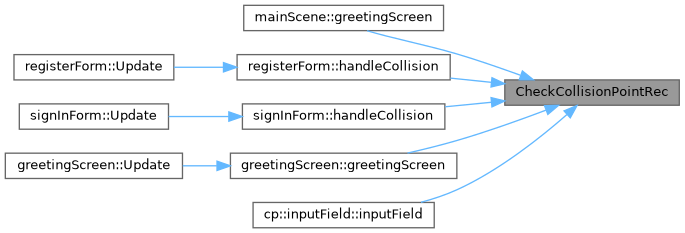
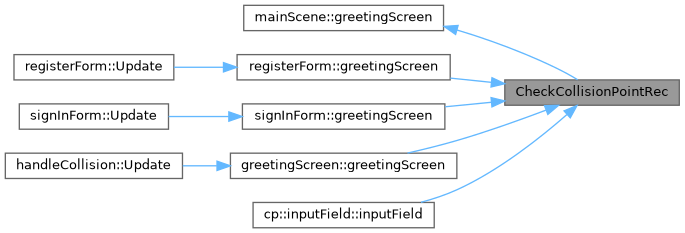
(444, 50) -> (518, 51)
(344, 67) -> (344, 67)
(344, 117) -> (344, 117)
(94, 166) -> (94, 166)
